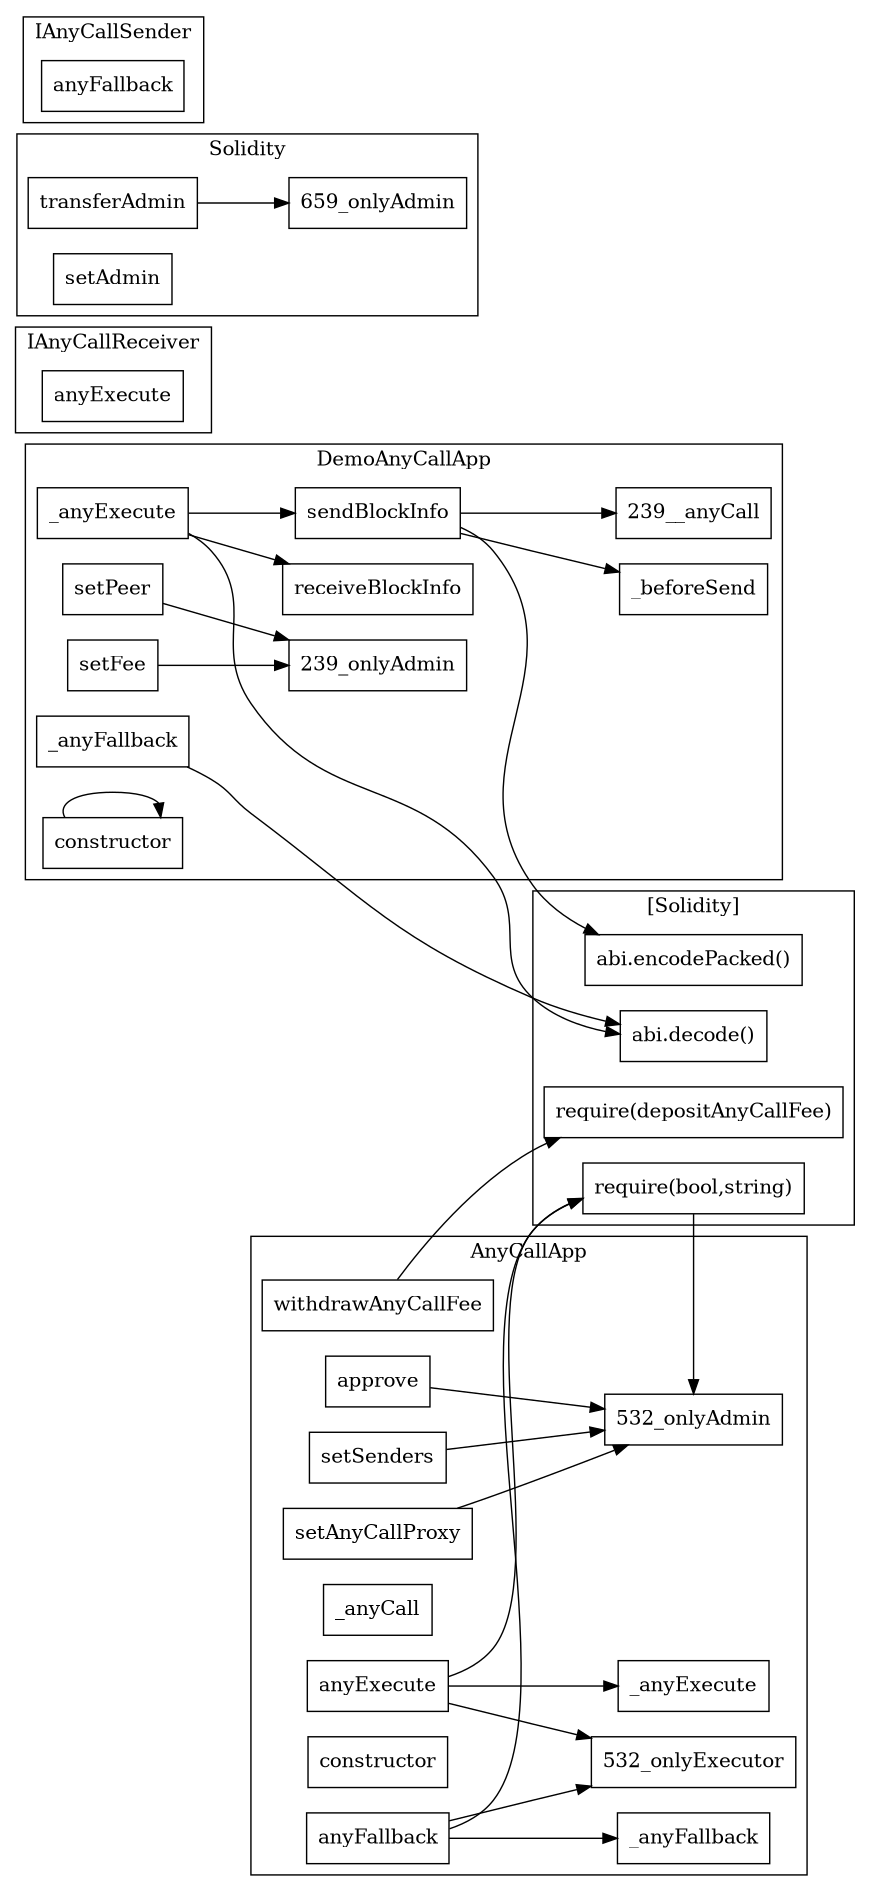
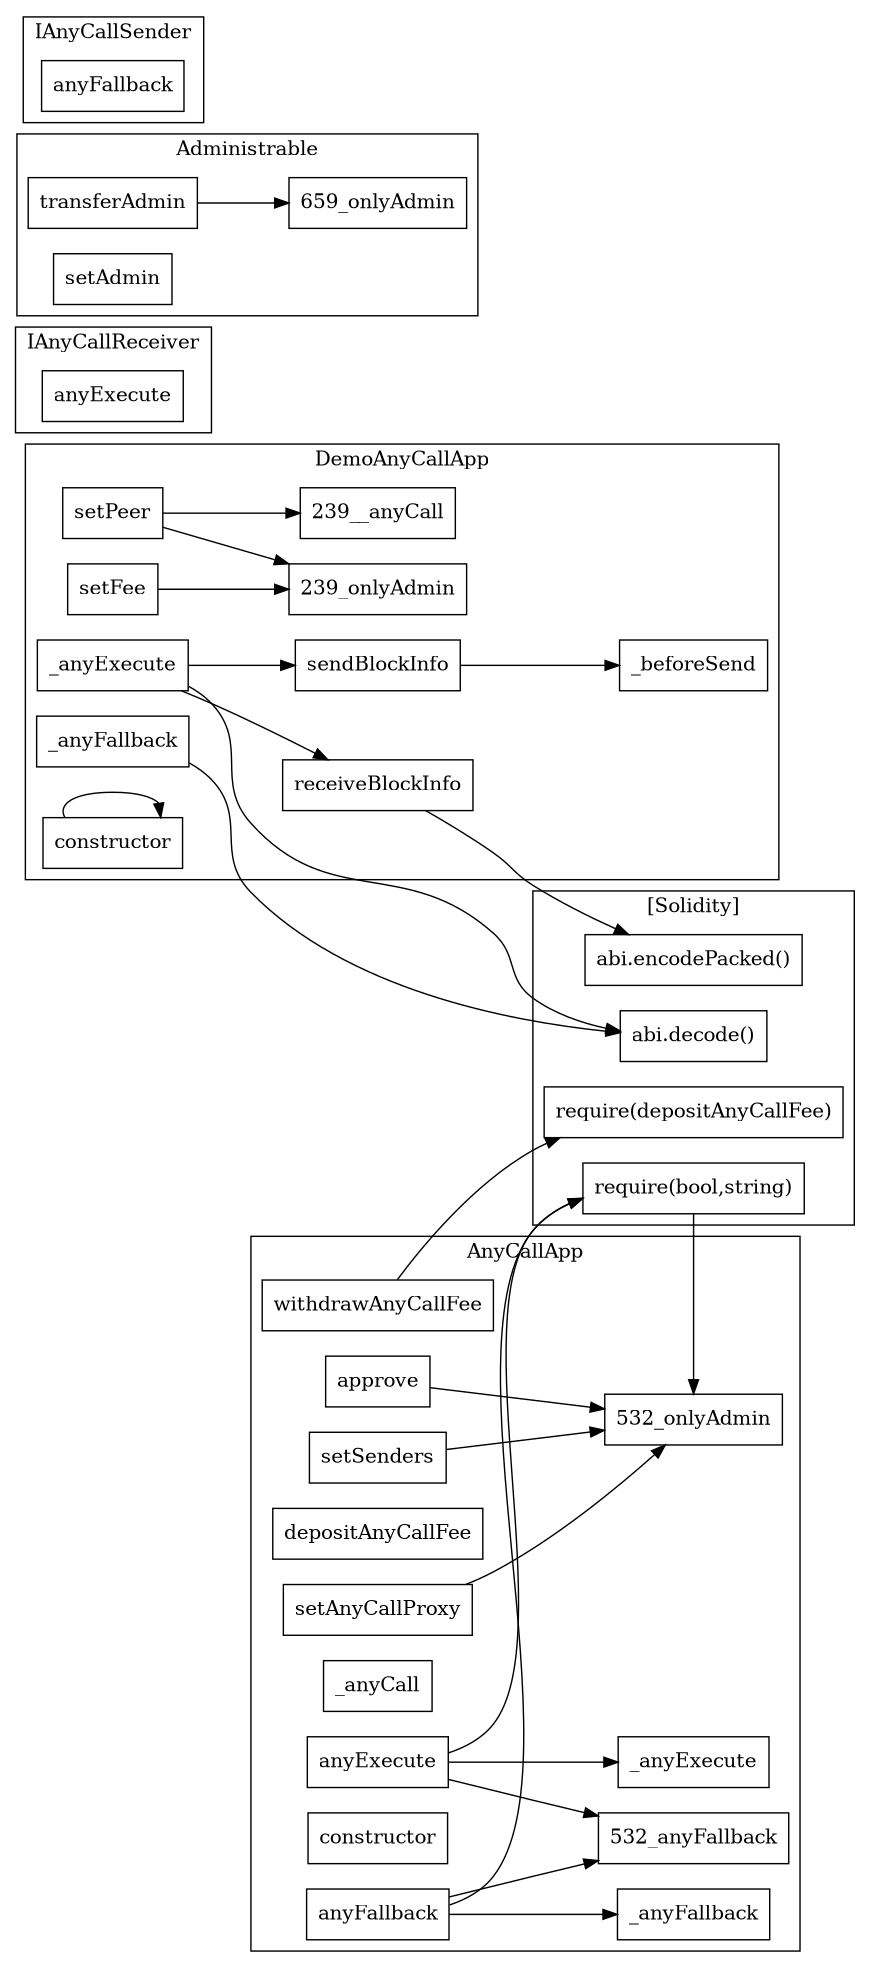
(247, 150) -> (247, 150)
(531, 513) -> (224, 513)
(512, 731) -> (514, 870)
none -> (378, 1534)
(694, 1762) -> (694, 1838)
